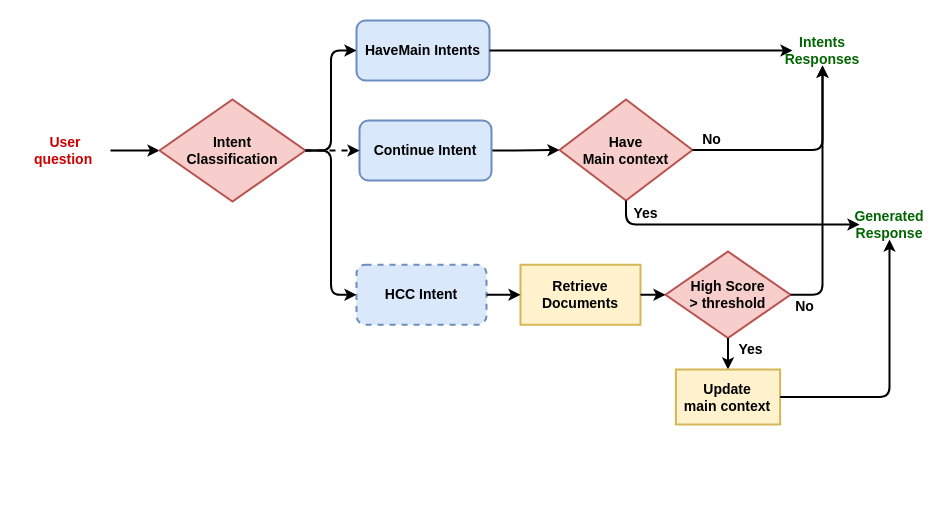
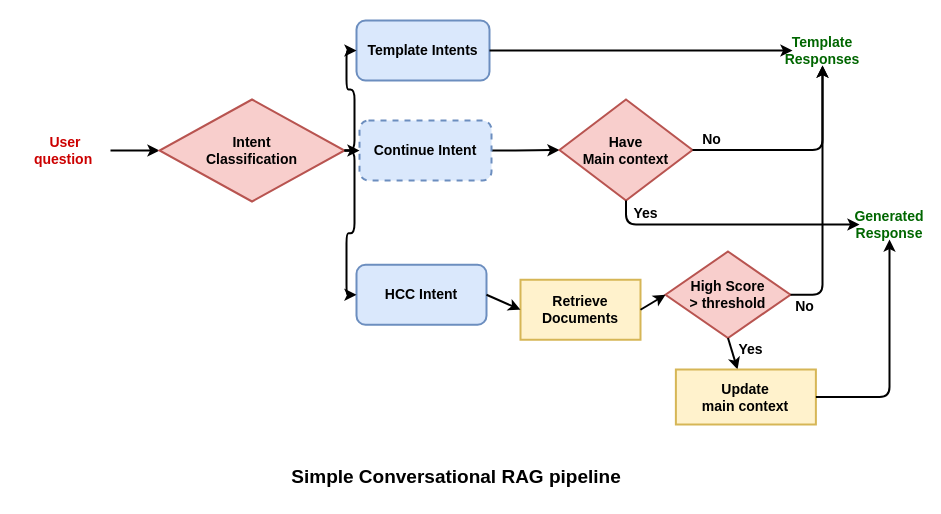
(423, 51) -> (423, 51)
(823, 51) -> (823, 51)
(233, 151) -> (252, 151)
(426, 151) -> (426, 151)
(422, 295) -> (422, 295)
(581, 295) -> (581, 310)
(728, 397) -> (746, 397)
none -> (457, 478)
